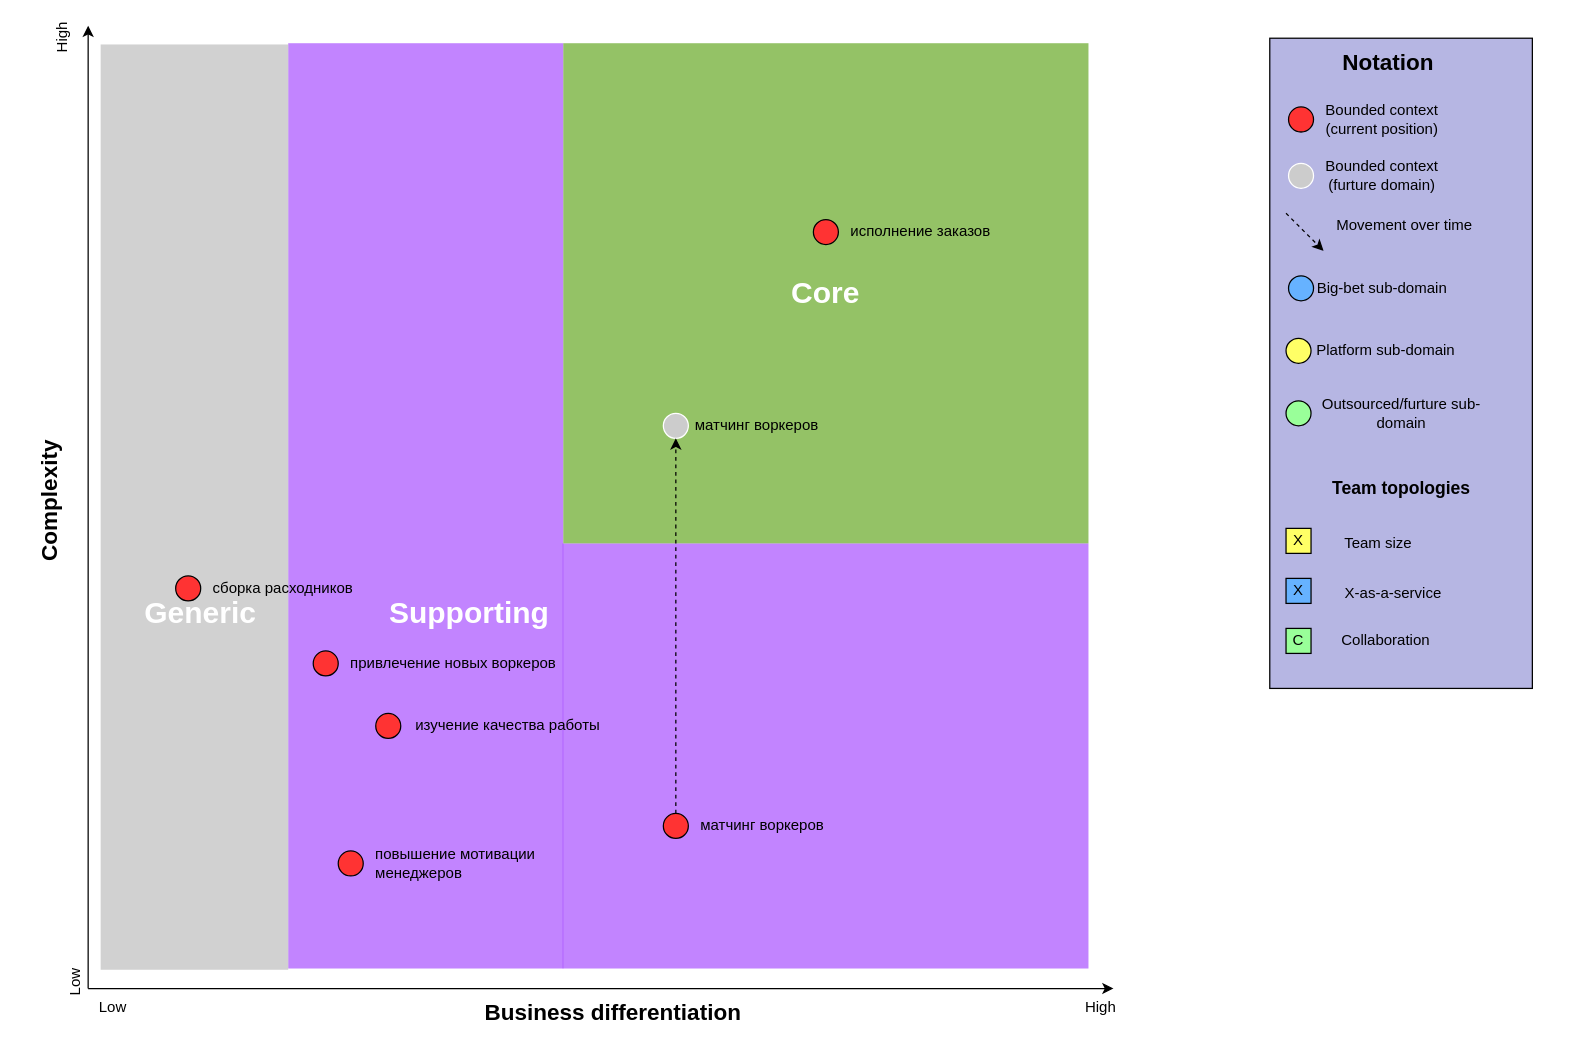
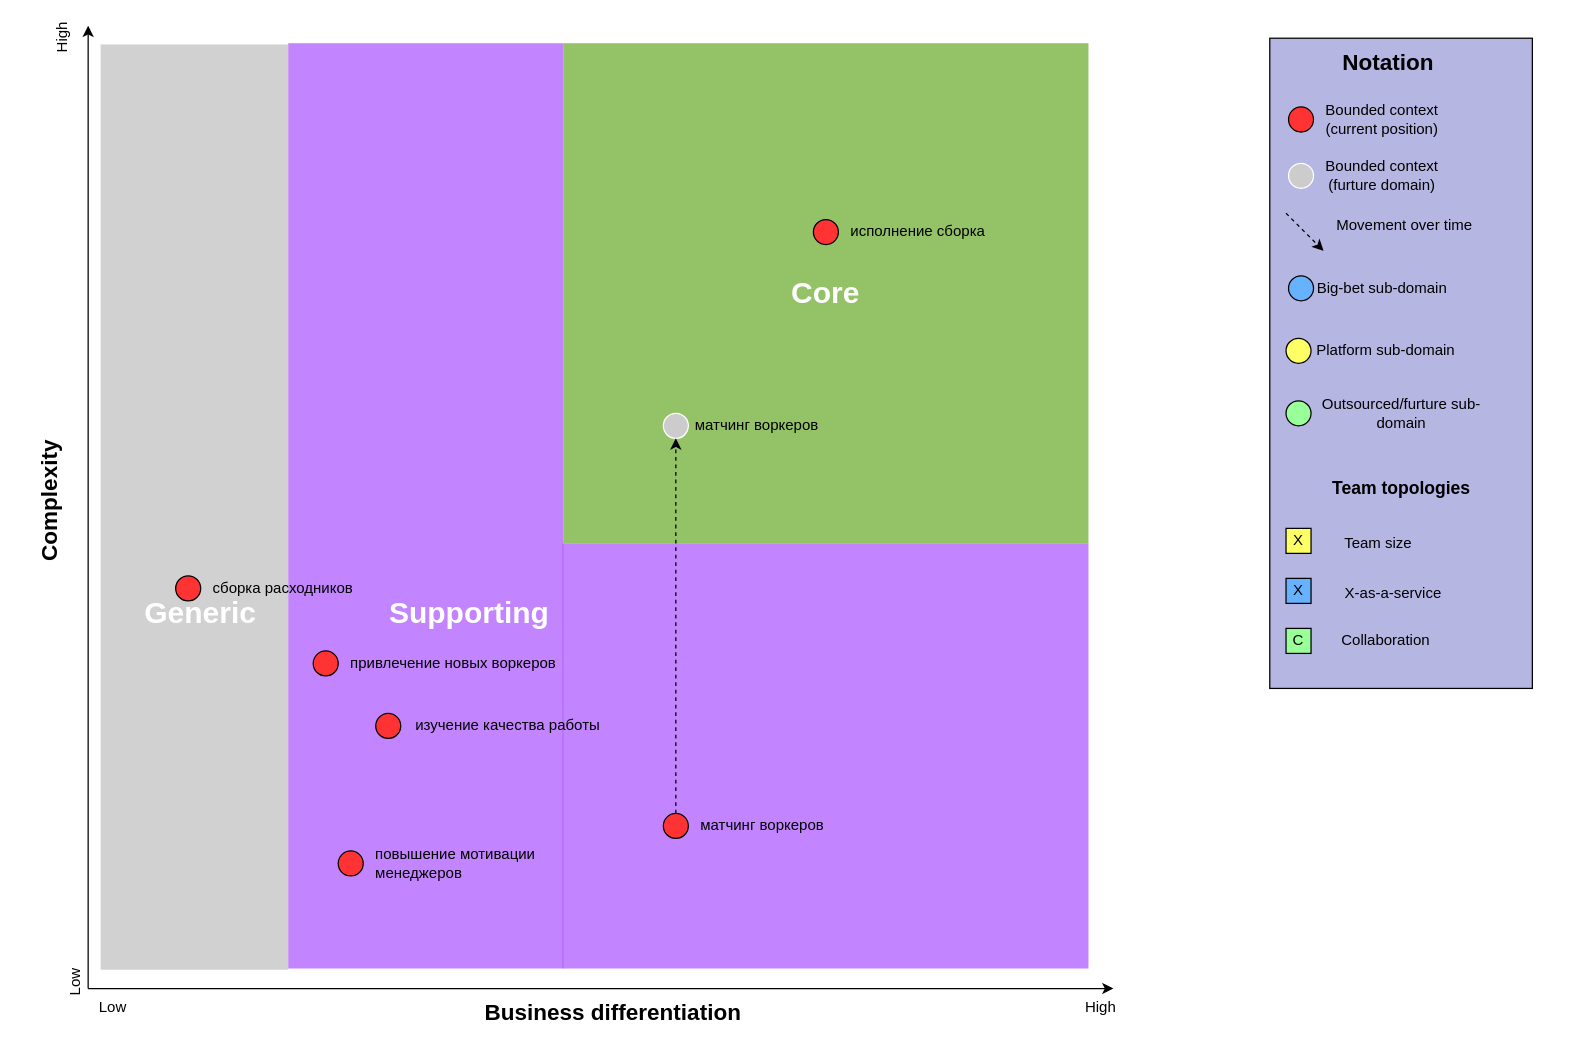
(924, 232) -> (920, 232)
